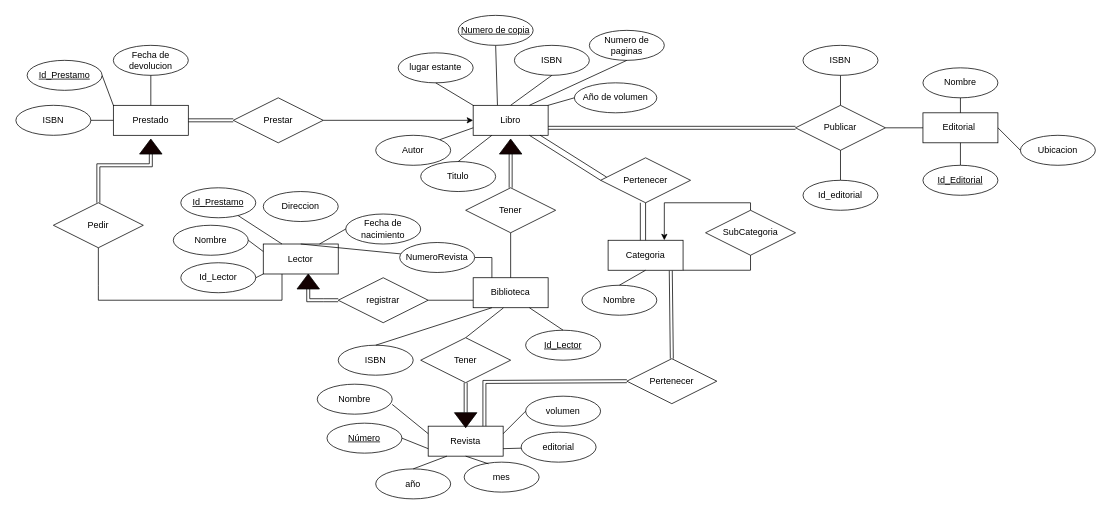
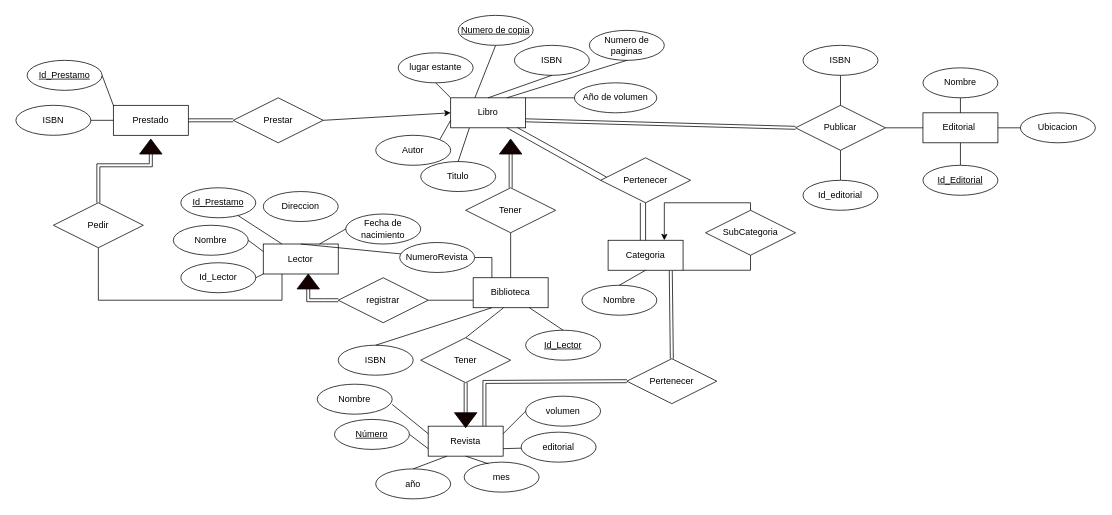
(150, 60) -> none
(150, 90) -> none
(510, 120) -> (488, 113)
(1058, 150) -> (1058, 128)
(364, 438) -> (372, 435)
